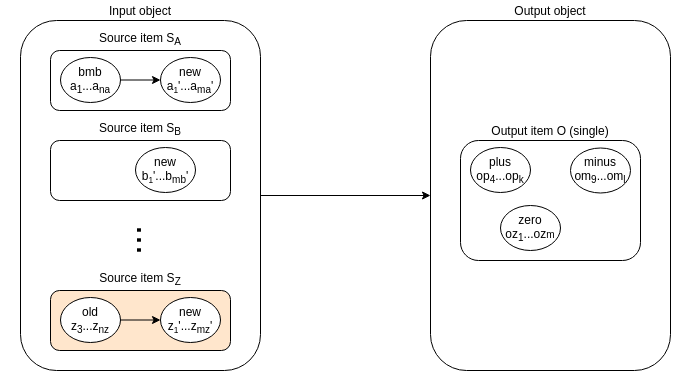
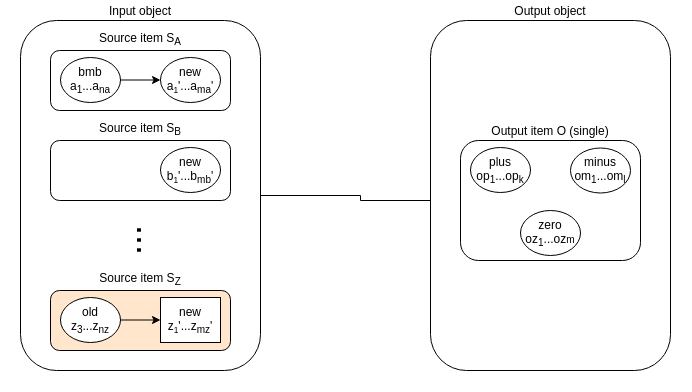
(166, 170) -> (191, 170)
(501, 171) -> (501, 171)
(601, 171) -> (601, 171)
(391, 196) -> (392, 201)
(531, 228) -> (551, 233)
(191, 320) -> (191, 320)
